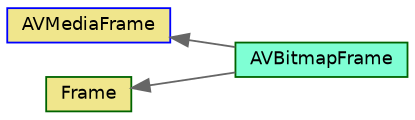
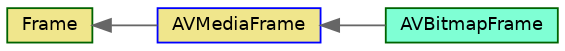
(192, 79) -> (134, 25)
